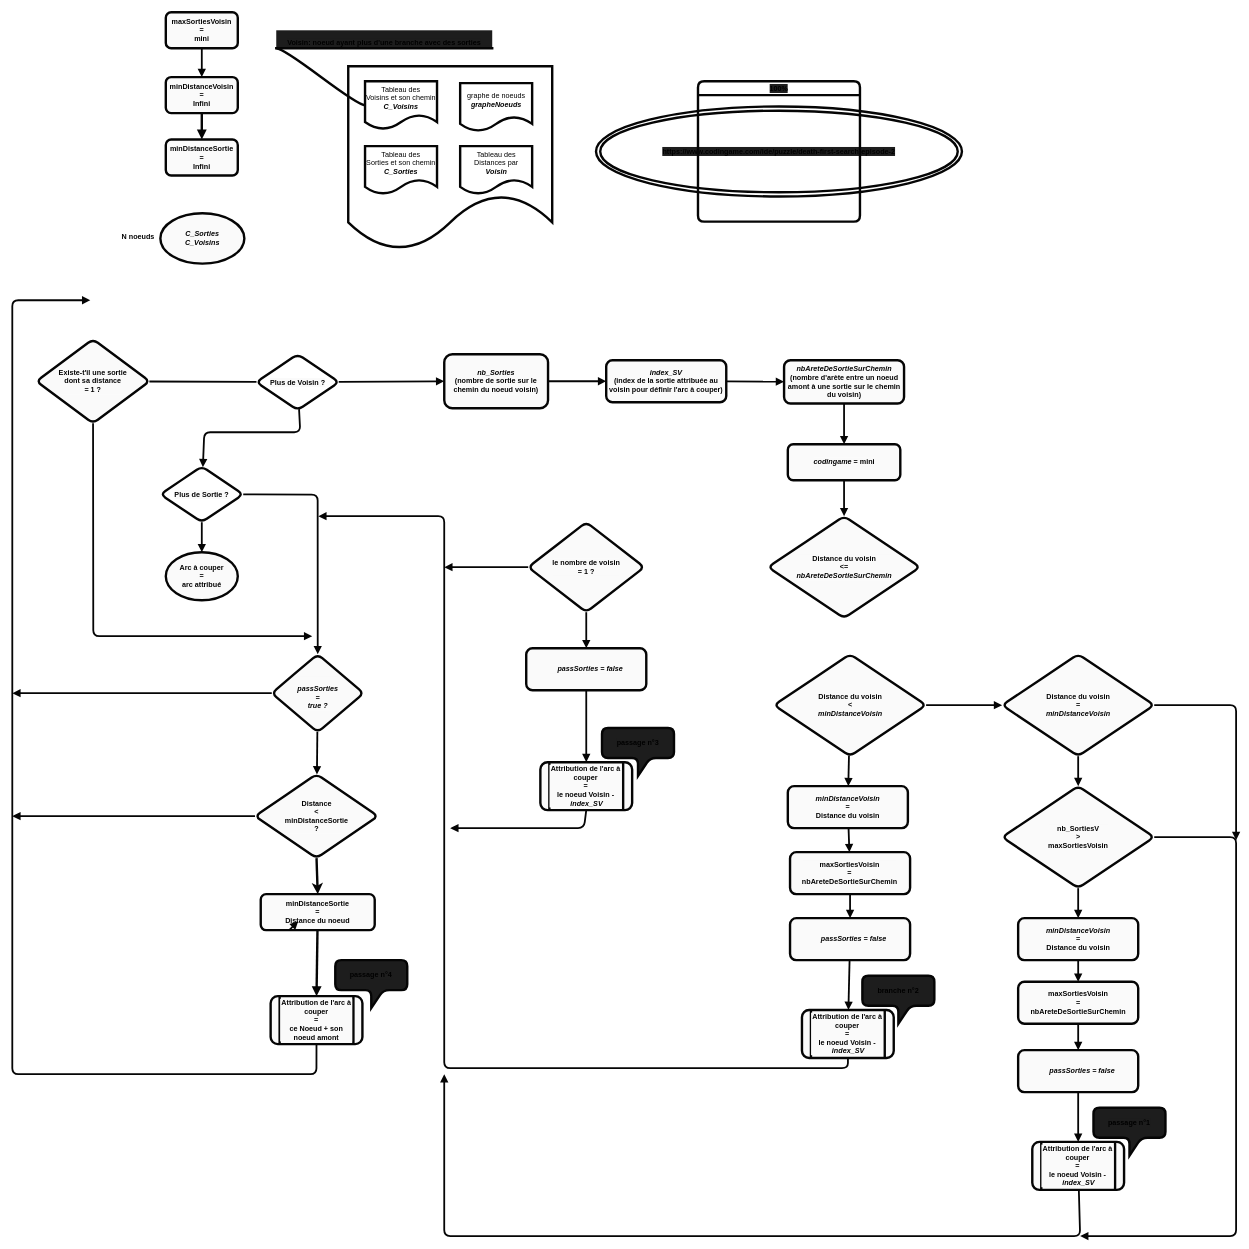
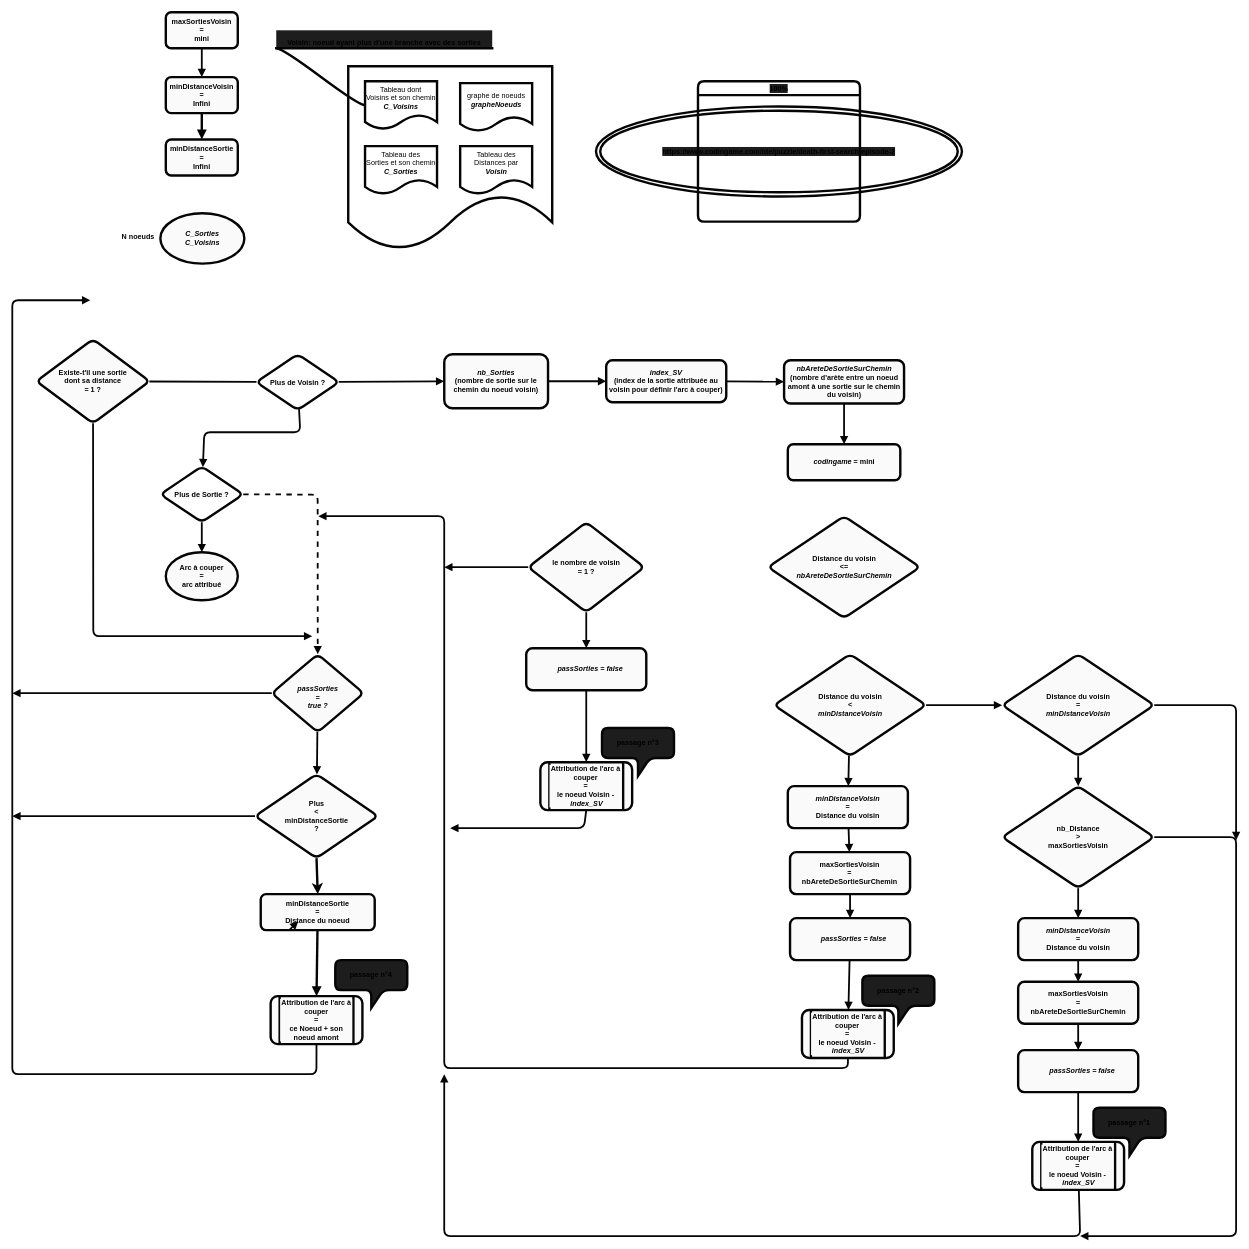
(401, 98) -> (401, 98)
(844, 495) -> none
(318, 537) -> (318, 537)
(317, 816) -> (317, 816)
(1079, 837) -> (1079, 837)
(899, 991) -> (899, 991)
